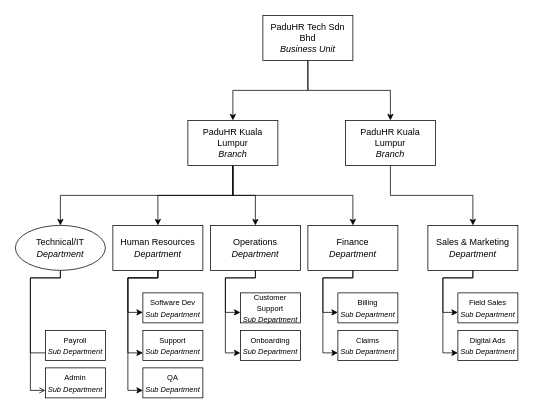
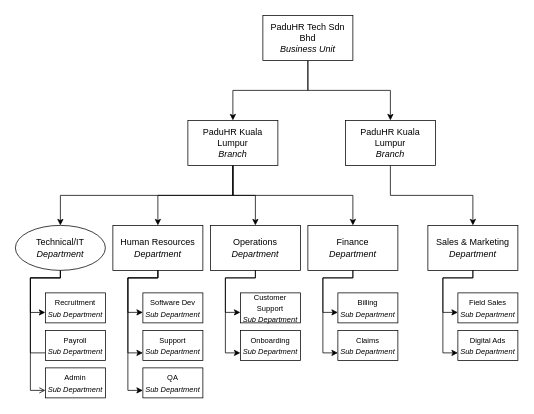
none -> (75, 308)
none -> (36, 312)
